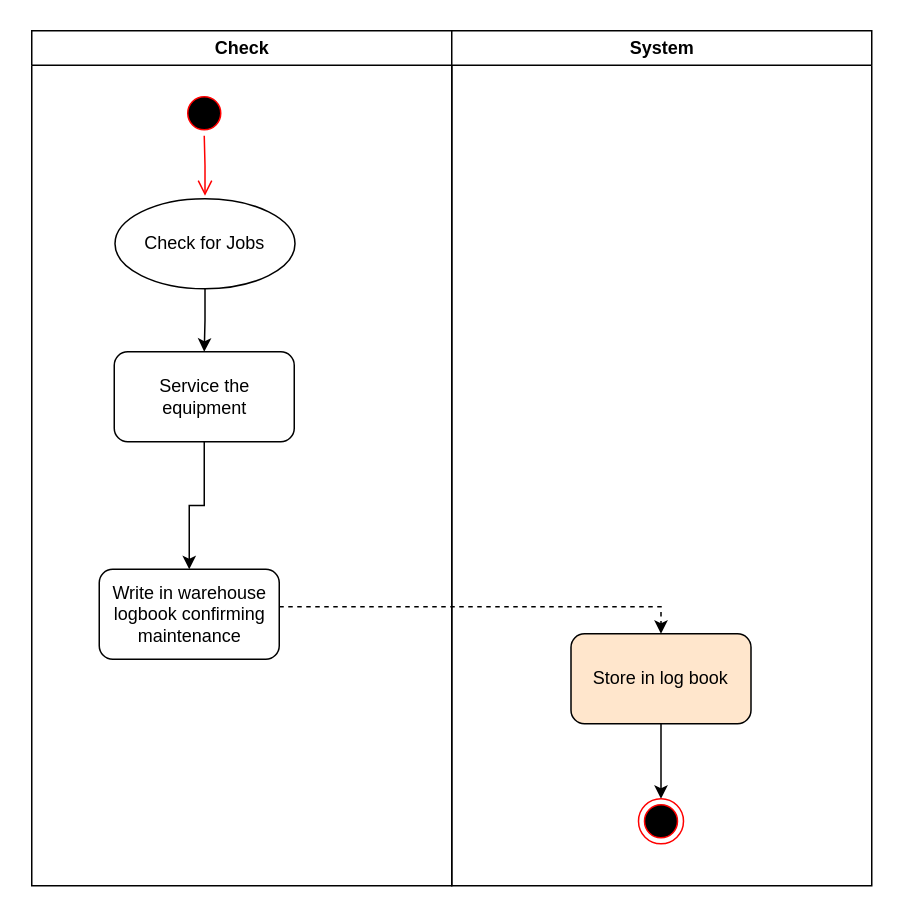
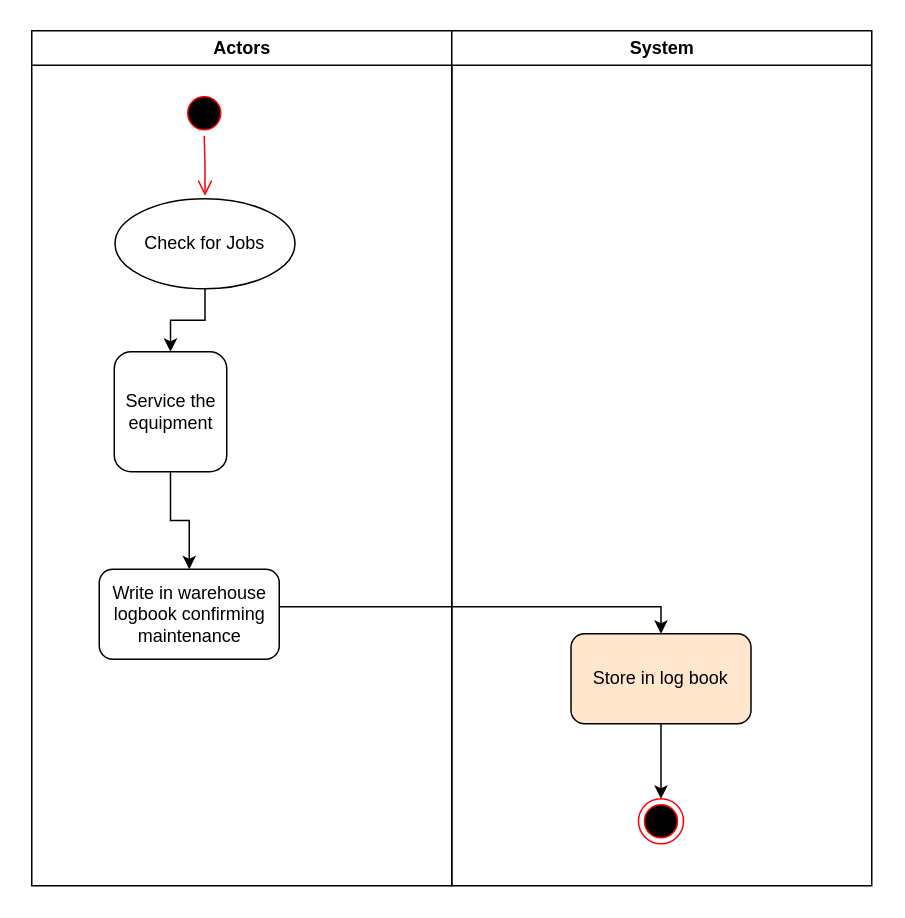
(242, 49) -> (242, 49)
(204, 397) -> (170, 412)
(478, 607) -> (478, 607)
